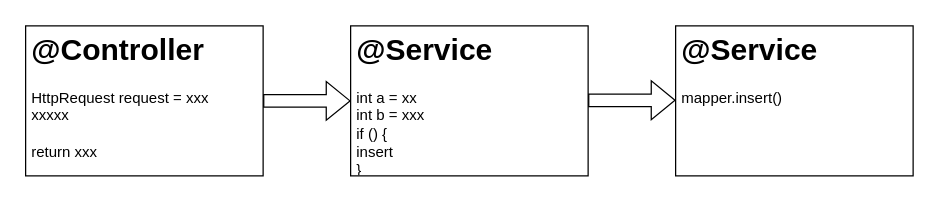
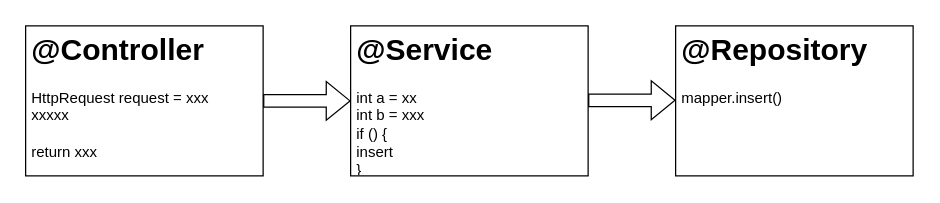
(741, 31) -> (741, 31)
